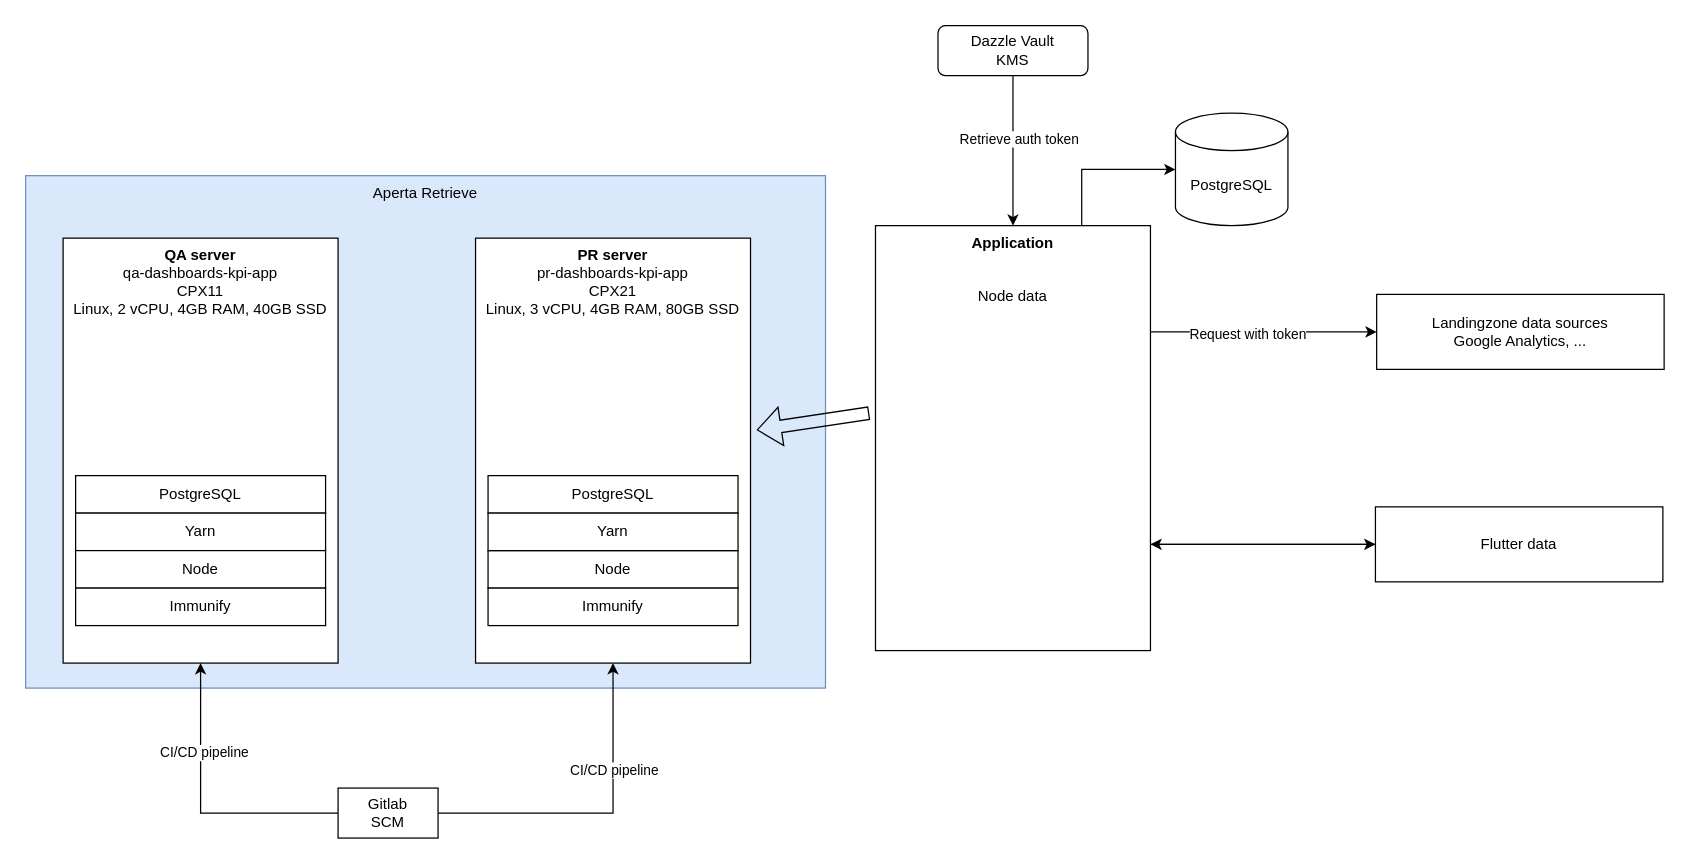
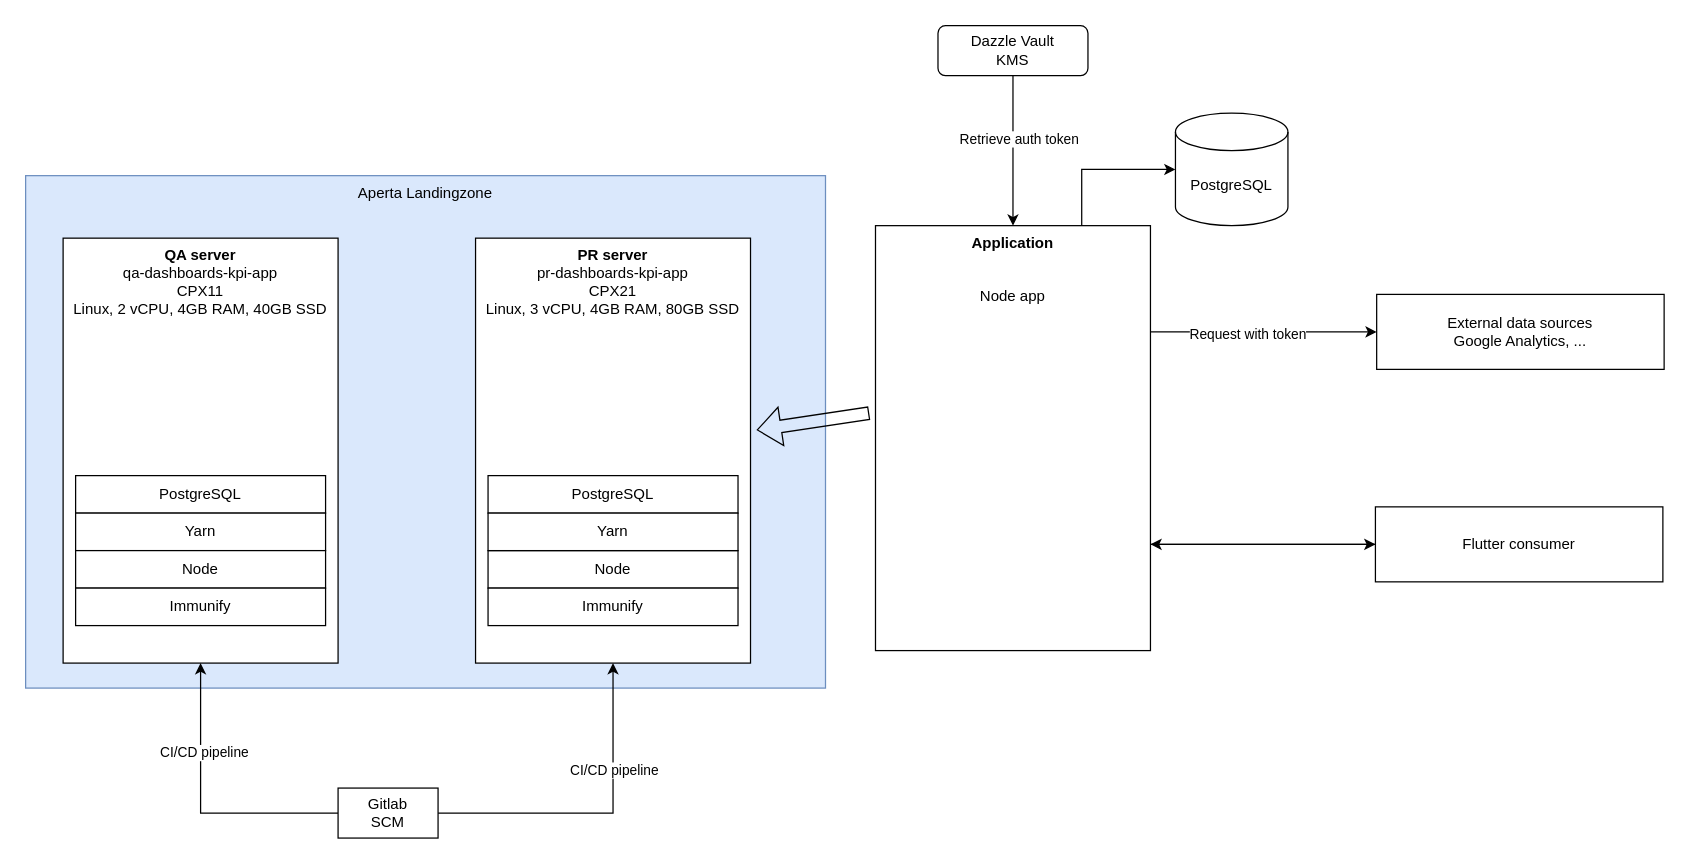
(426, 193) -> (426, 193)
(1013, 252) -> (1013, 252)
(1521, 332) -> (1521, 332)
(1519, 544) -> (1519, 544)
